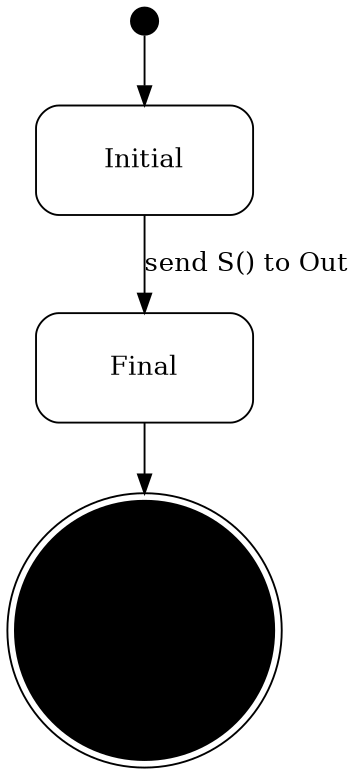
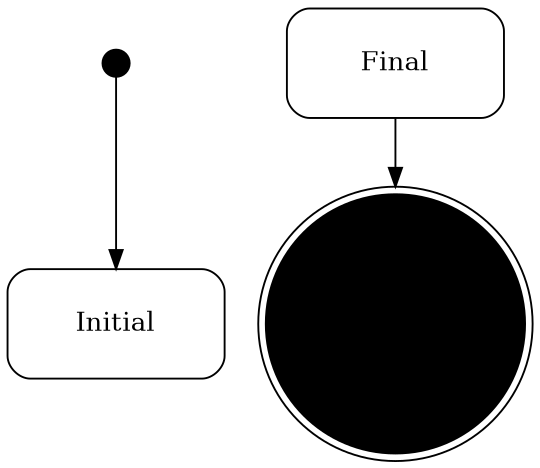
(145, 254) -> none
